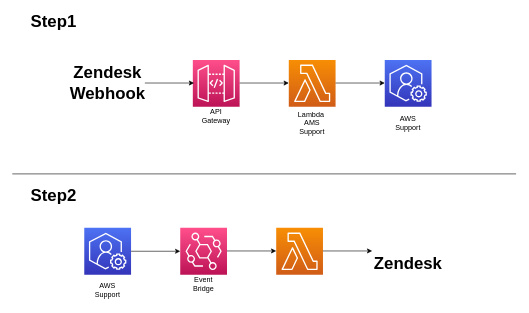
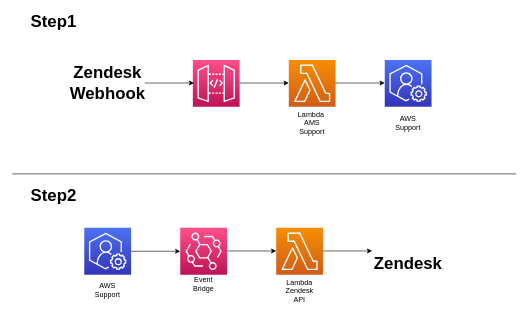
(216, 116) -> none
none -> (300, 291)
